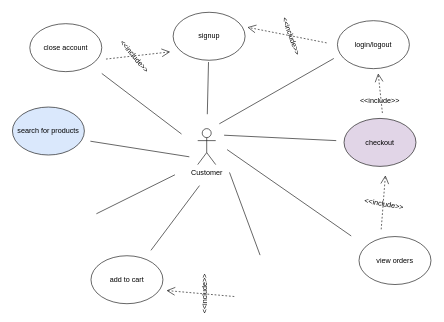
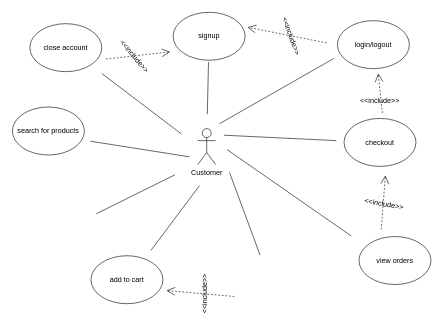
(48, 131) -> (48, 131)
(380, 143) -> (380, 143)
